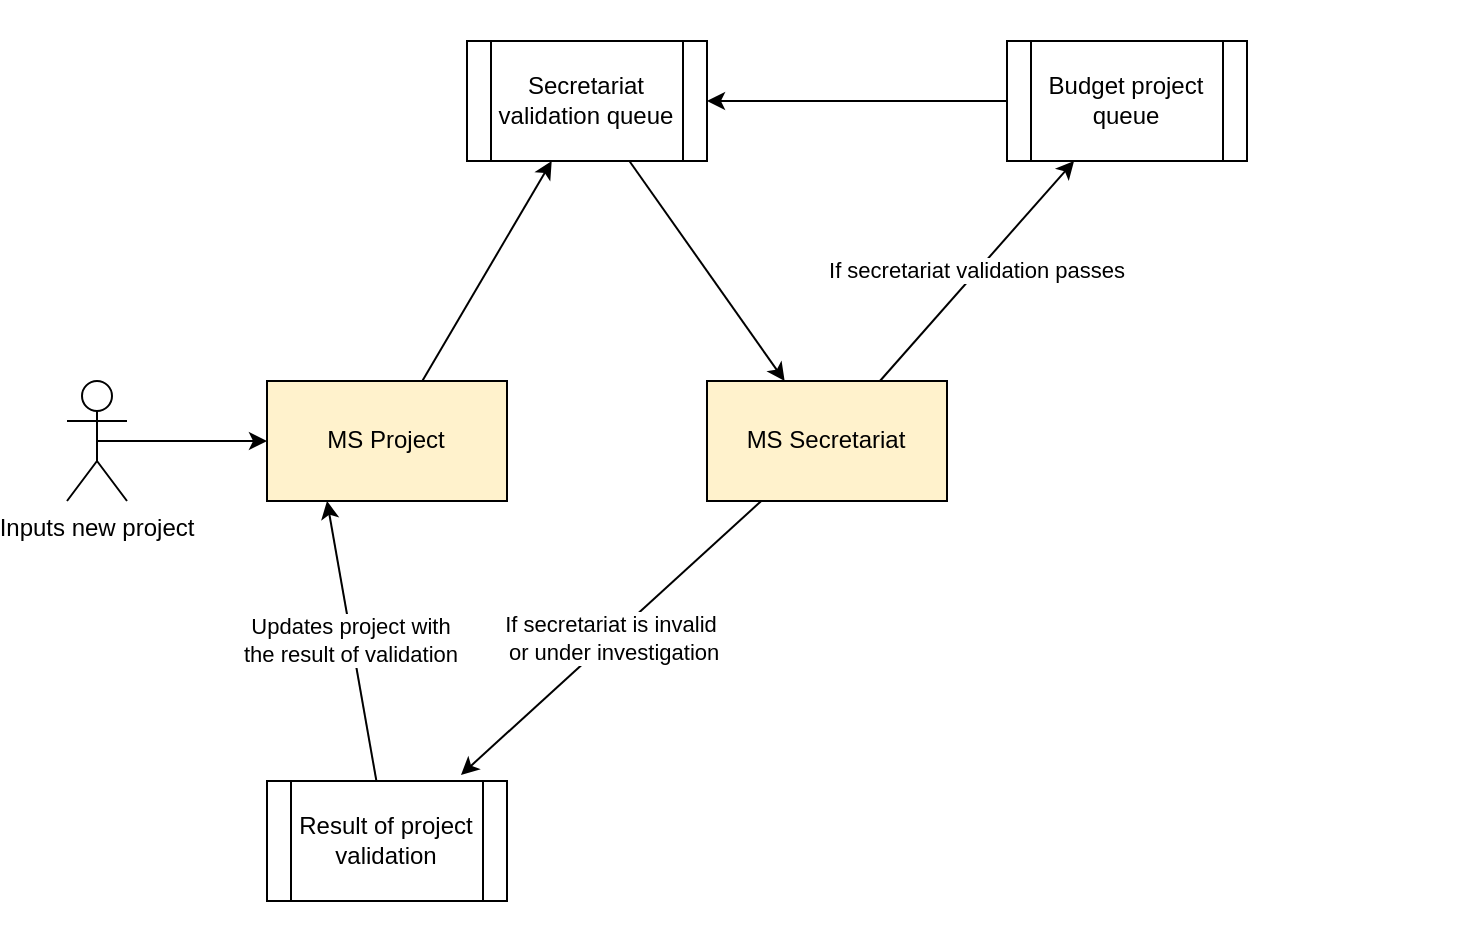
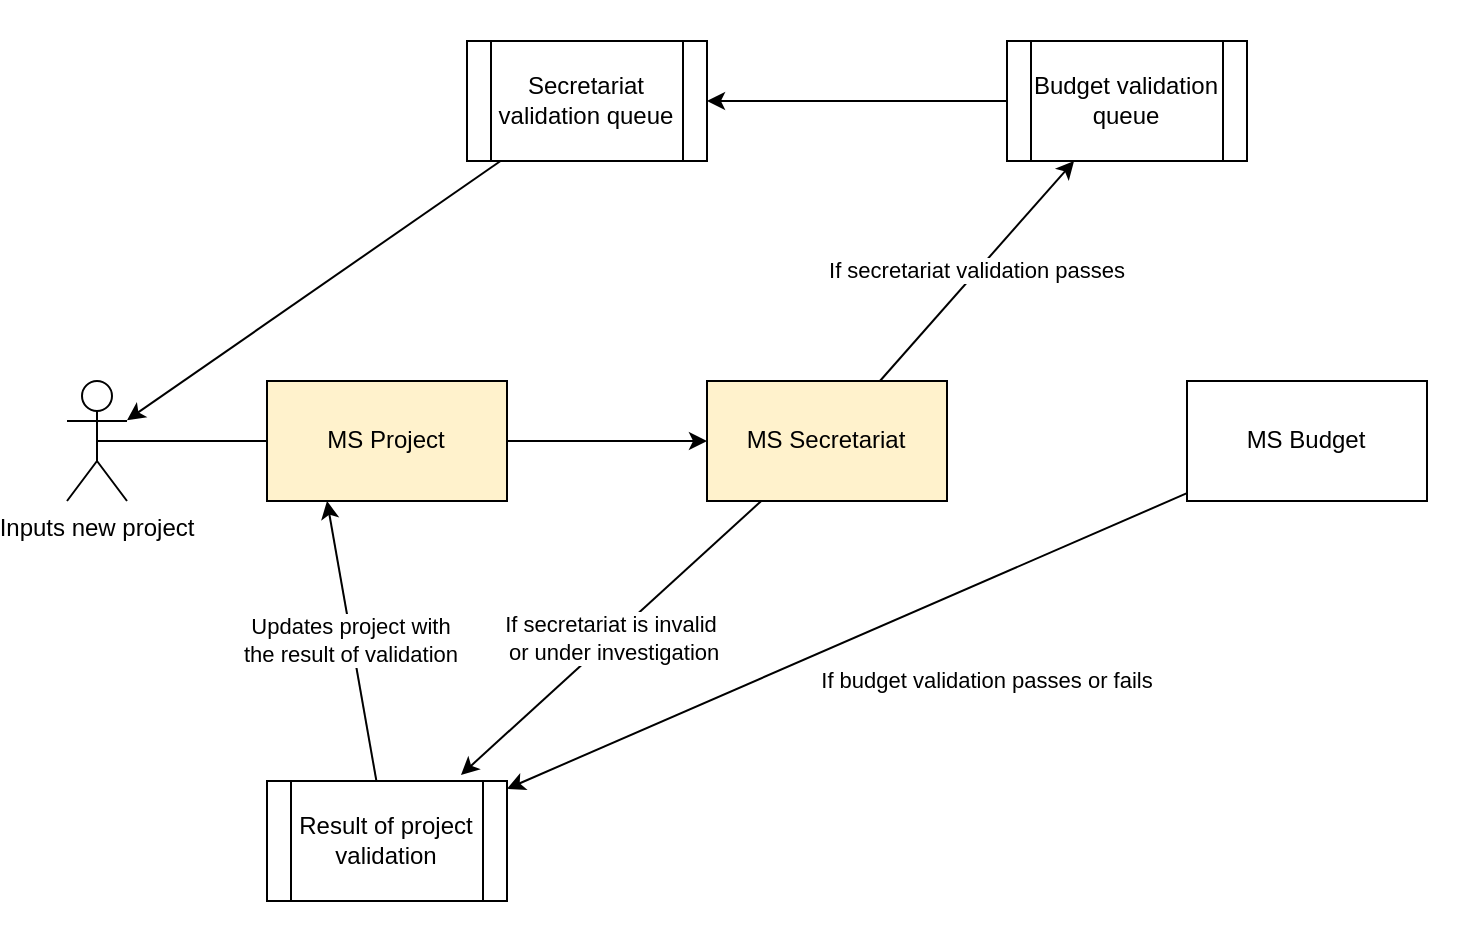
(1127, 101) -> (1127, 101)
(703, 266) -> (319, 287)
(484, 276) -> (600, 441)
(252, 441) -> (257, 441)
none -> (1307, 441)
none -> (853, 638)
